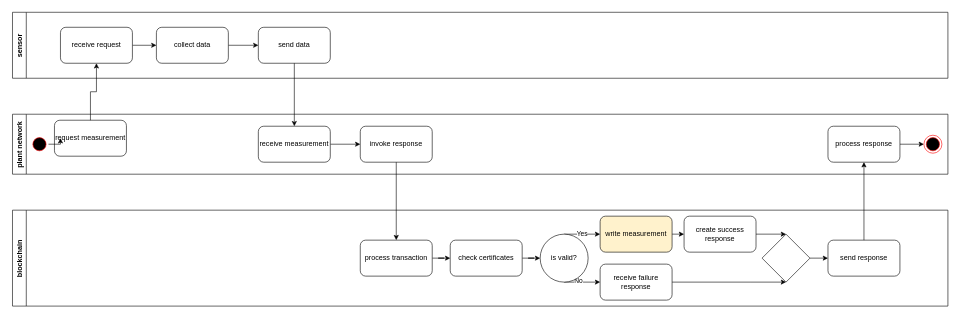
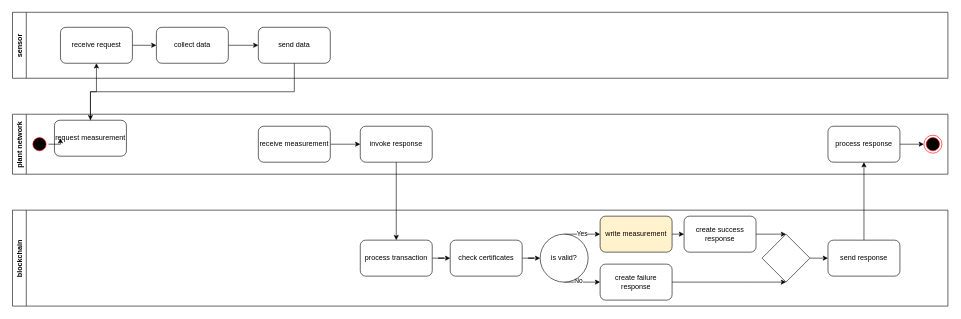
(294, 120) -> (197, 92)
(636, 282) -> (636, 282)
